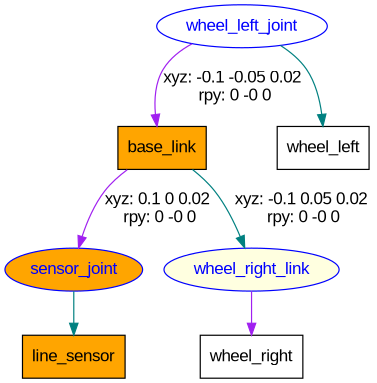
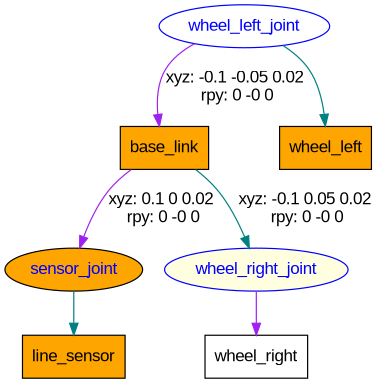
(323, 148) -> (326, 148)
(74, 270) -> (74, 270)
(252, 270) -> (256, 270)
